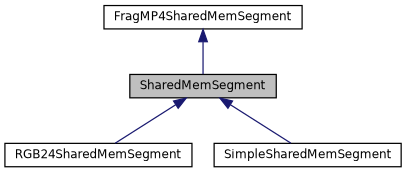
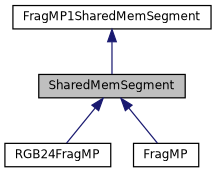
(203, 17) -> (112, 17)
(98, 155) -> (58, 155)
(308, 155) -> (166, 155)
